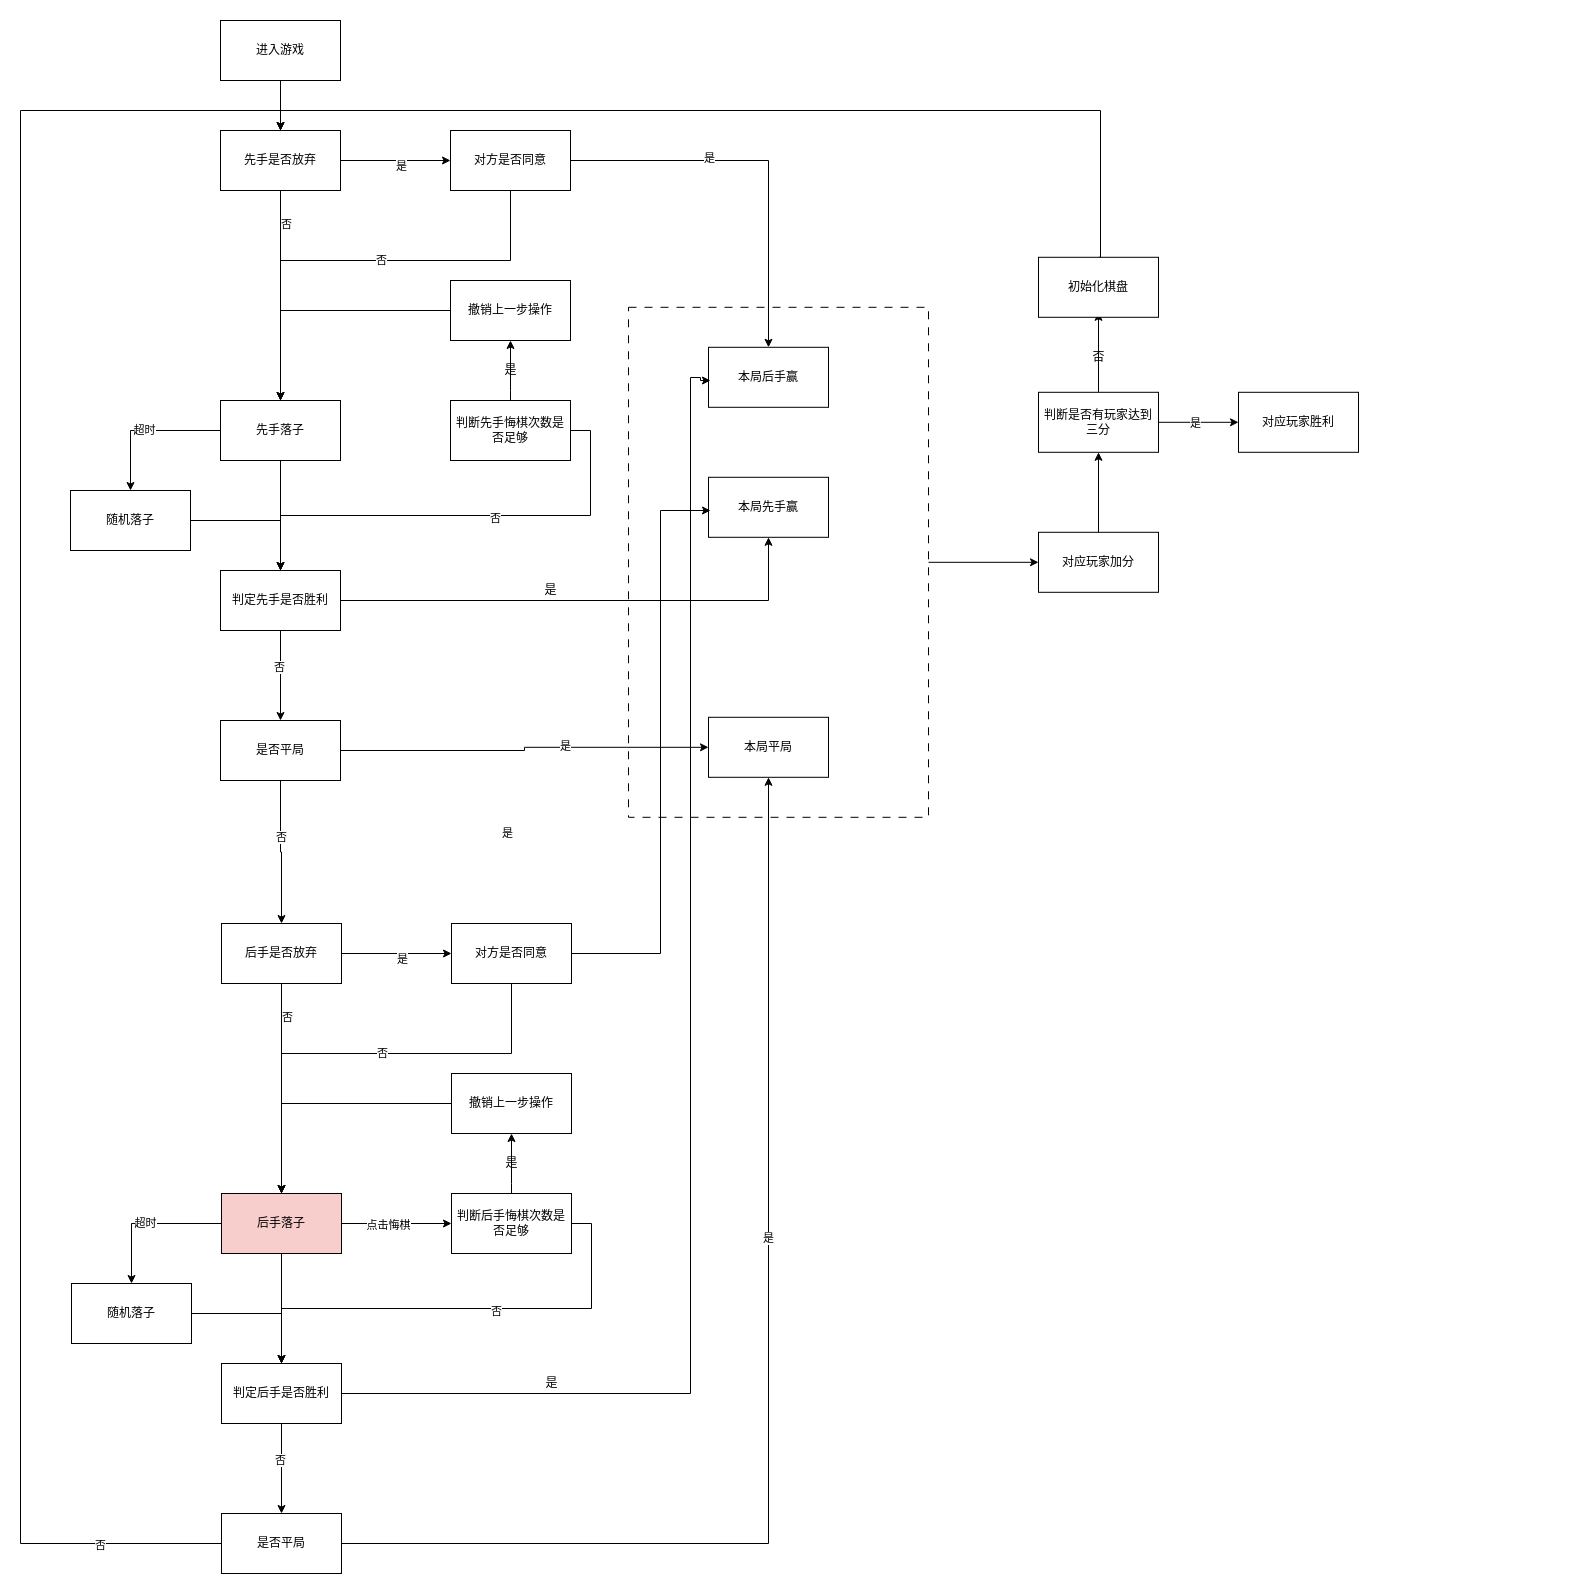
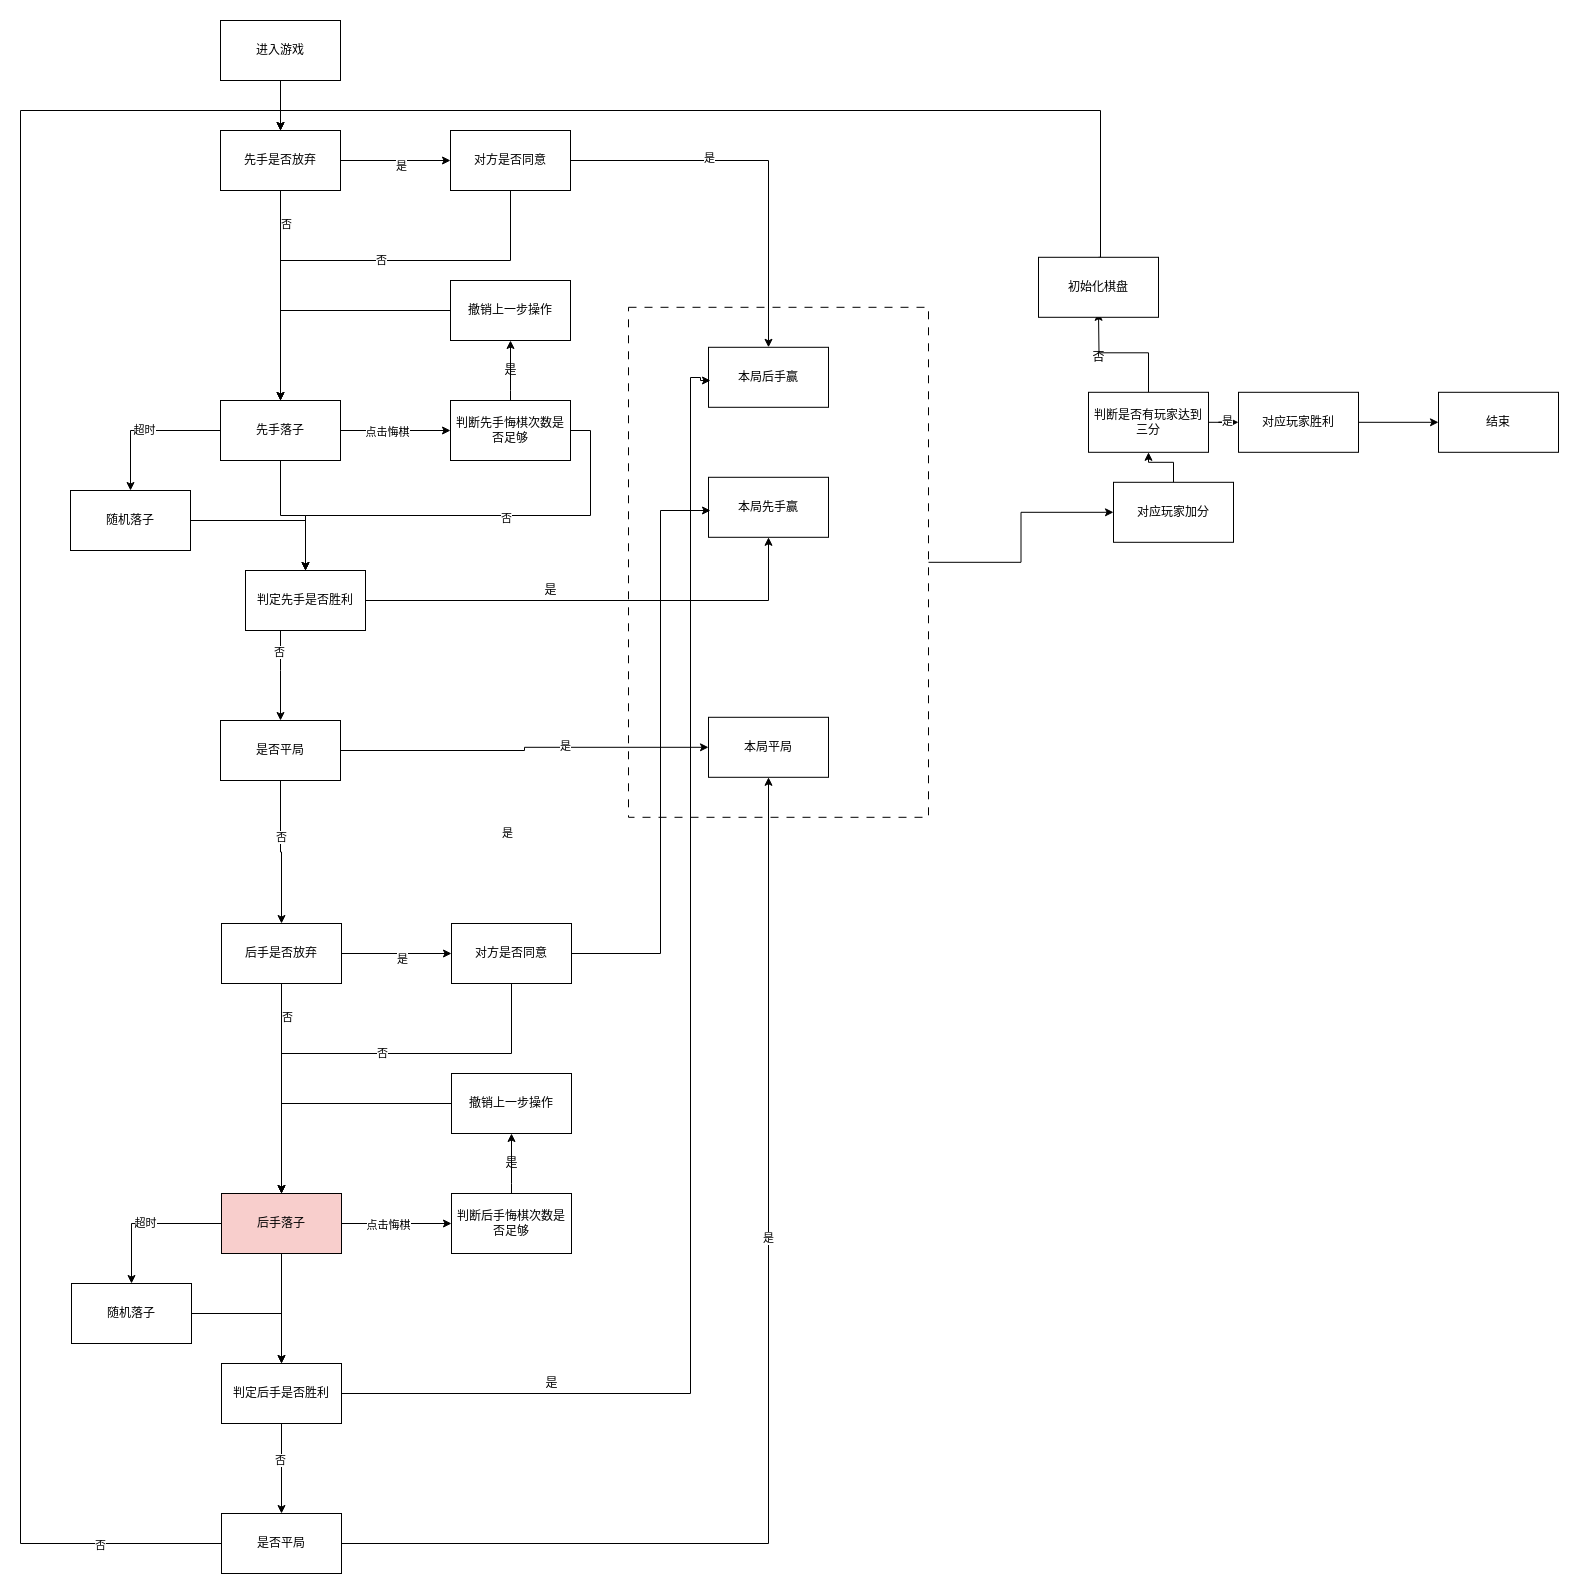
(1099, 422) -> (1149, 422)
none -> (1395, 422)
none -> (1499, 422)
none -> (392, 431)
(1099, 562) -> (1174, 512)
(281, 601) -> (306, 601)
(491, 1309) -> none
